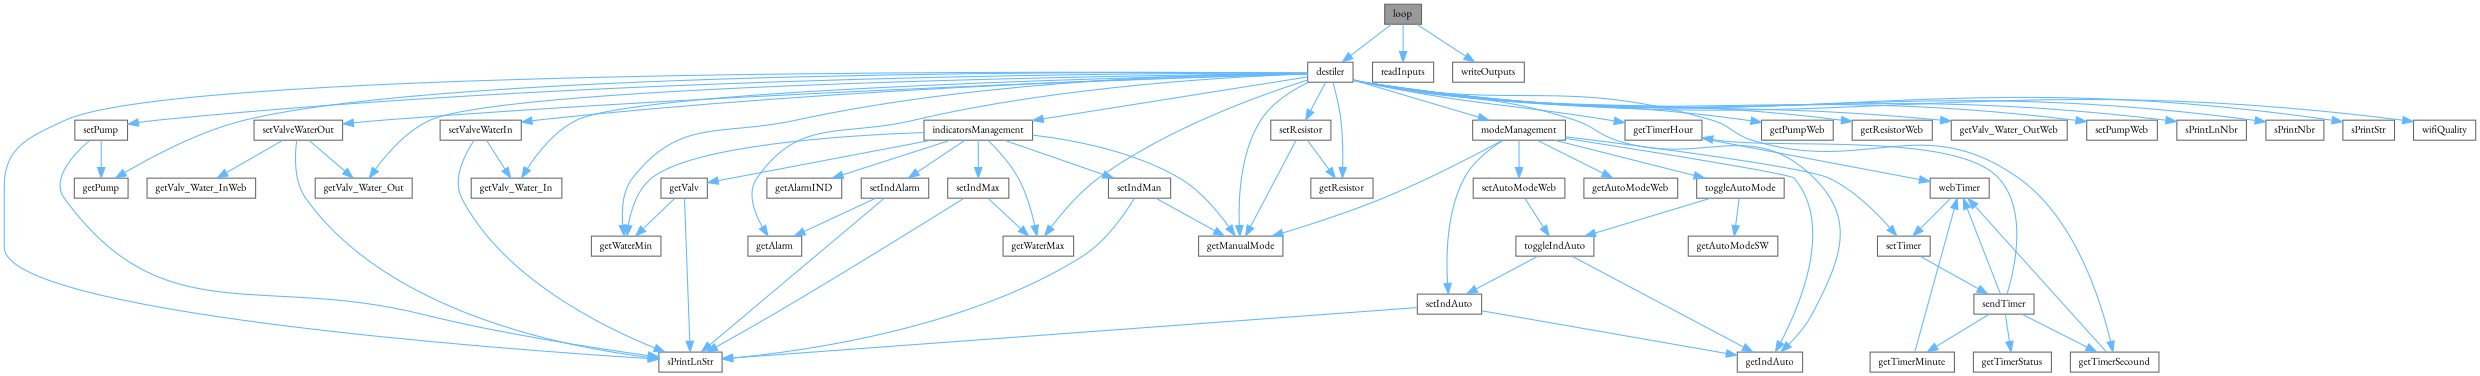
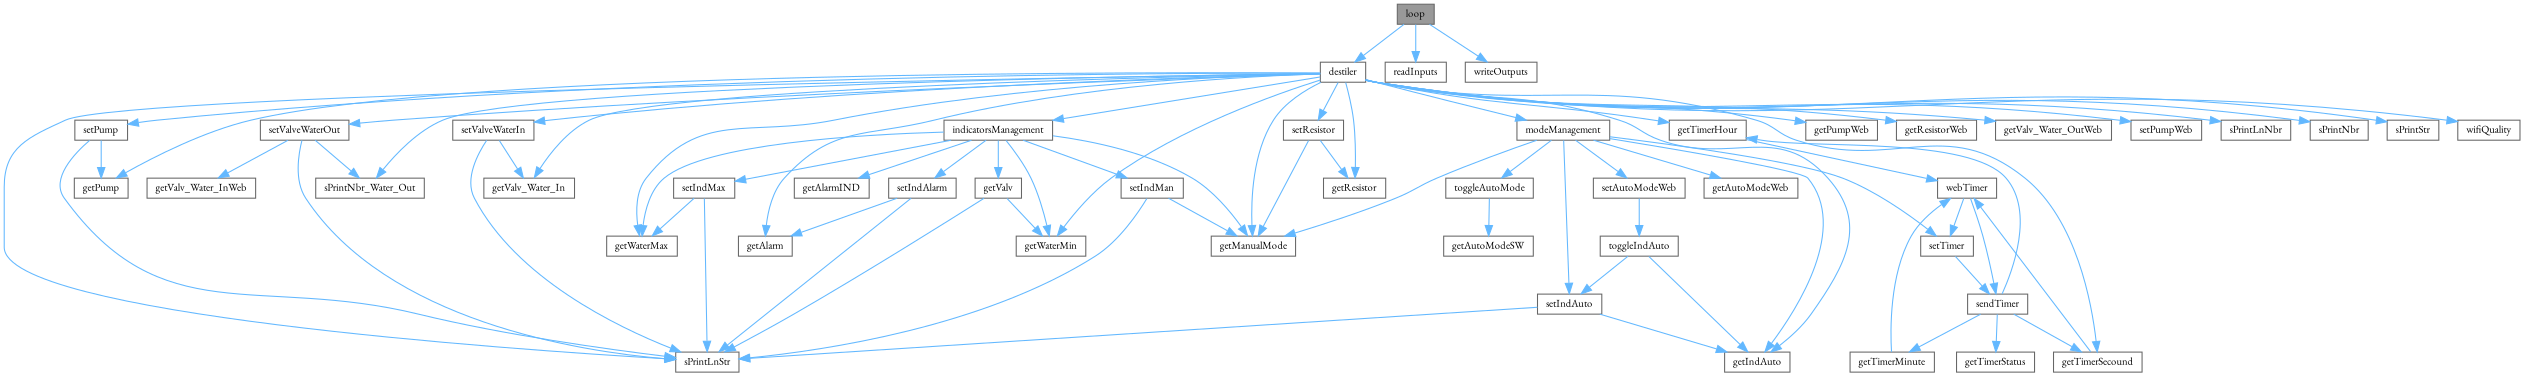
(364, 188) -> (370, 188)
(1653, 216) -> none
(1984, 251) -> (1984, 240)
